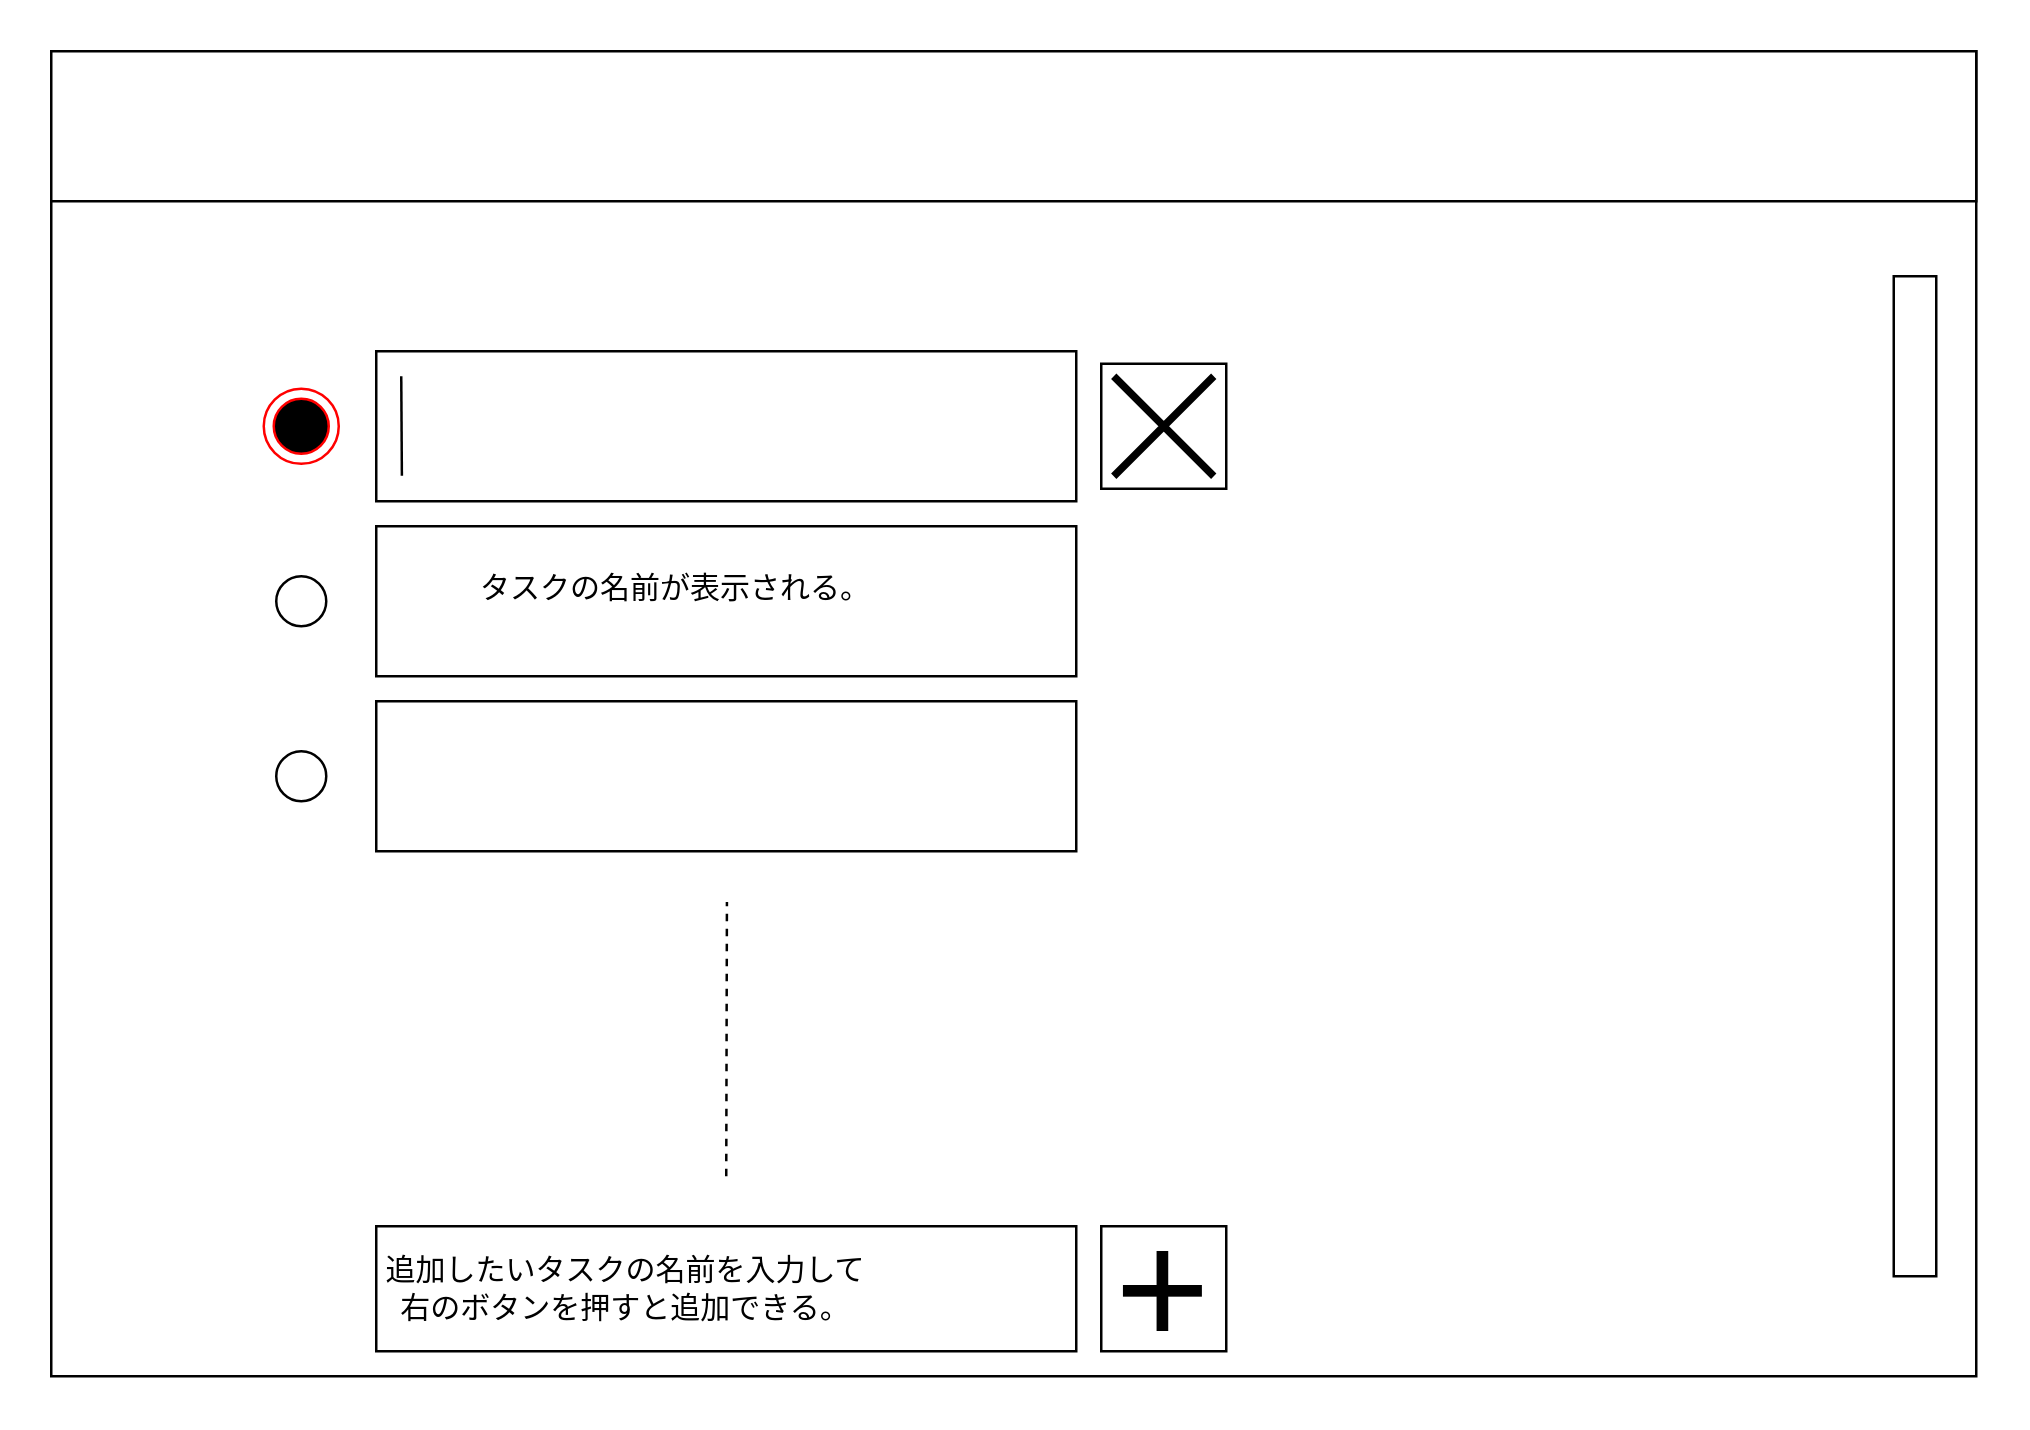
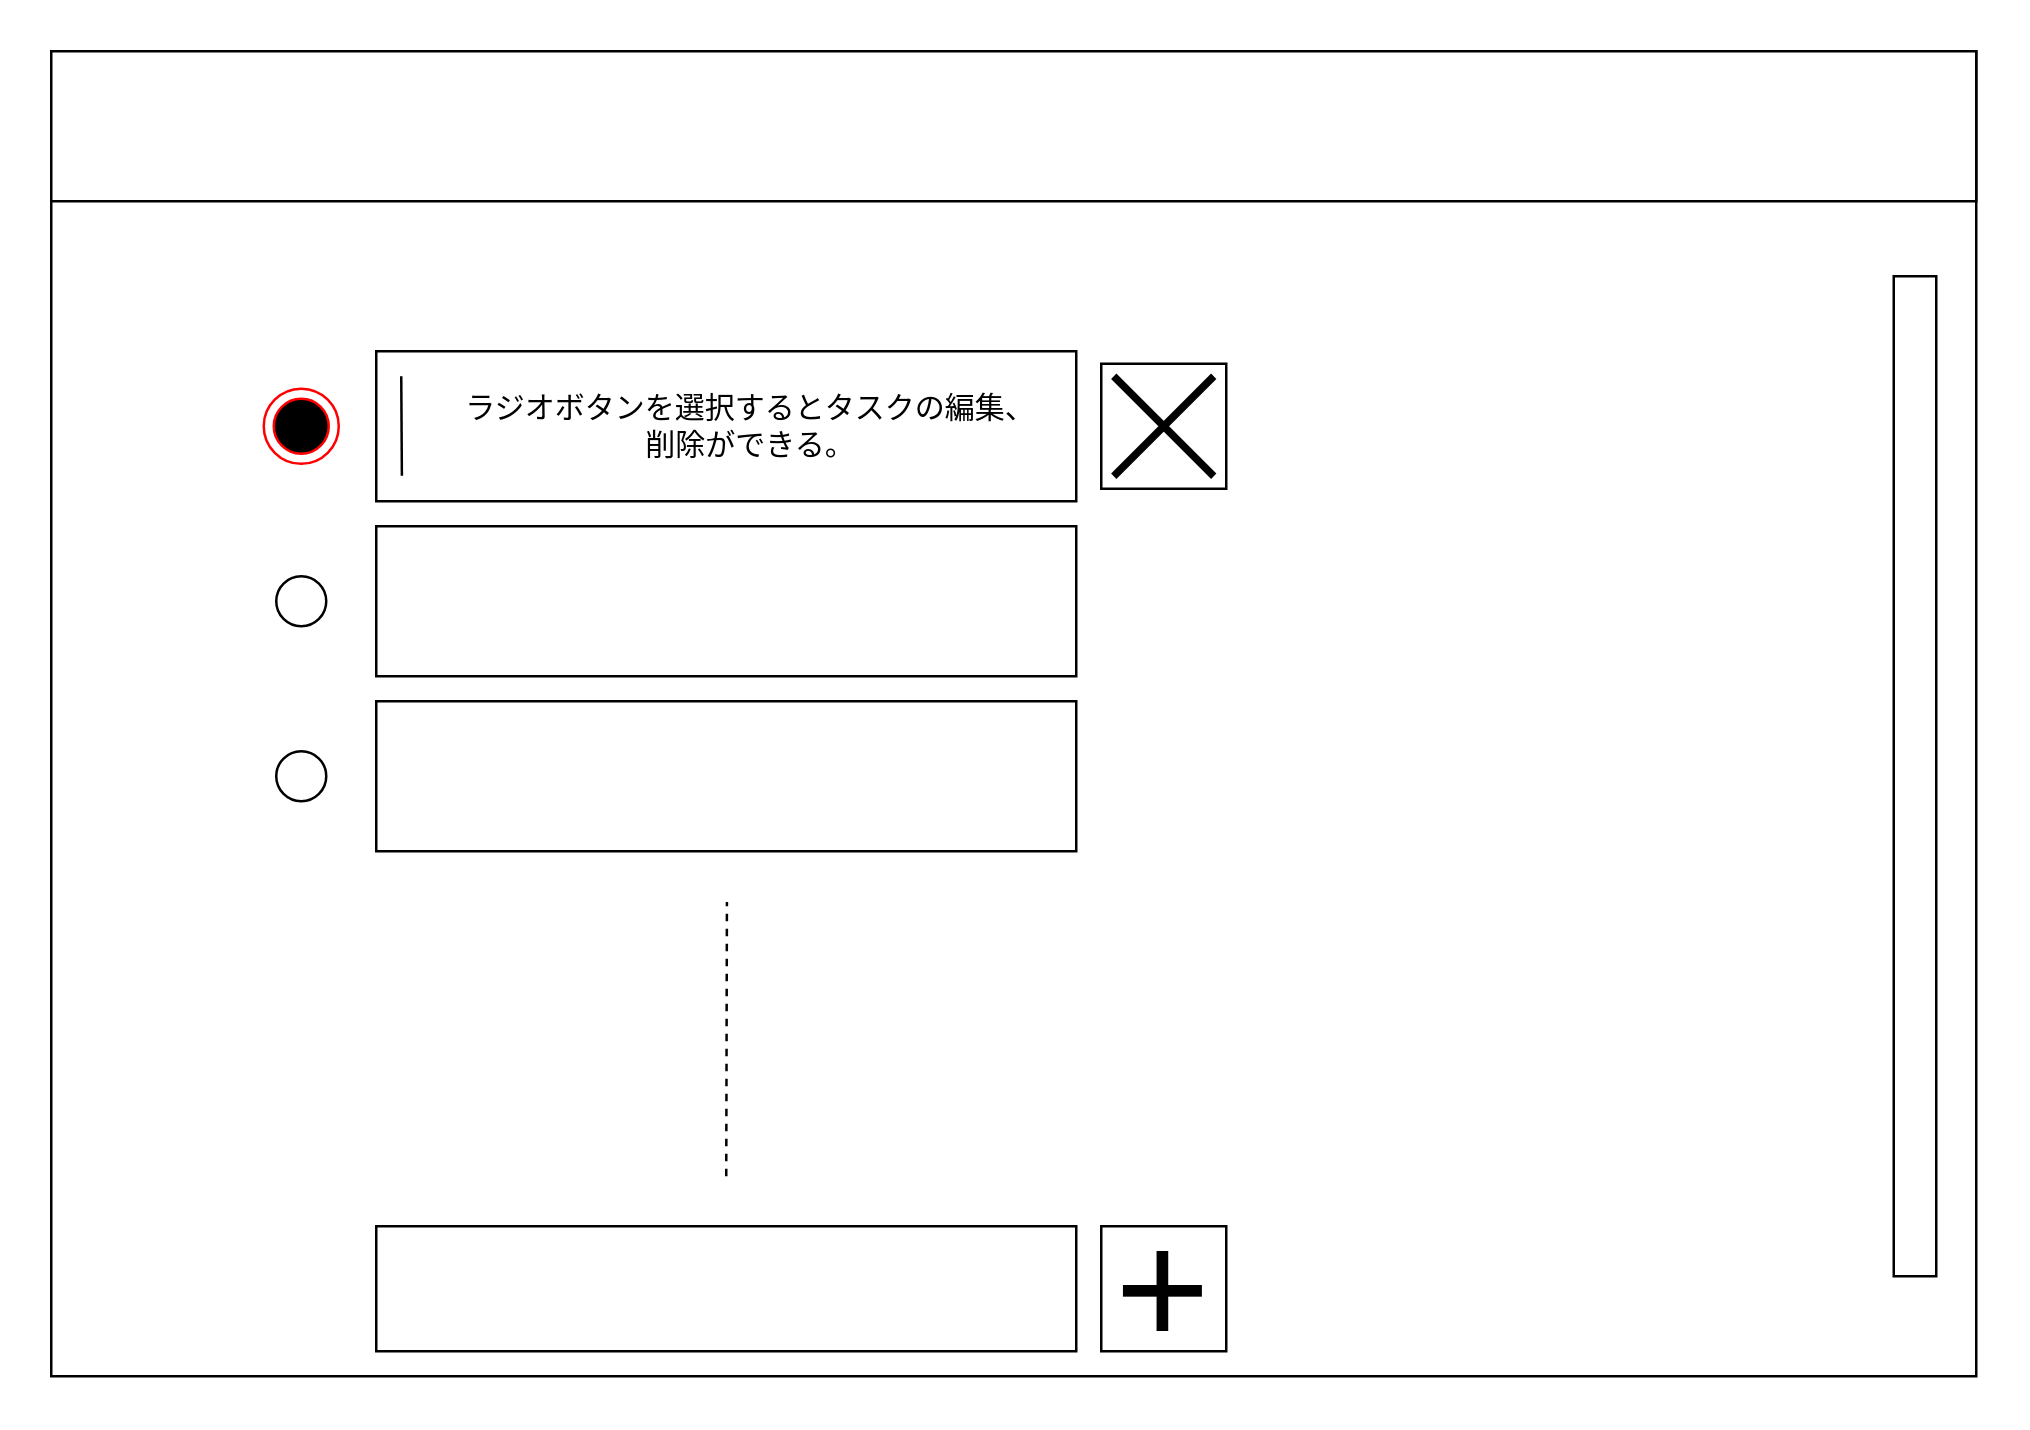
none -> (751, 426)
(676, 589) -> none
(626, 1289) -> none
